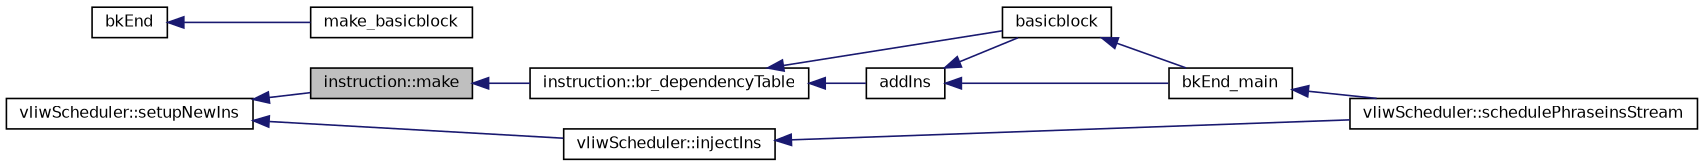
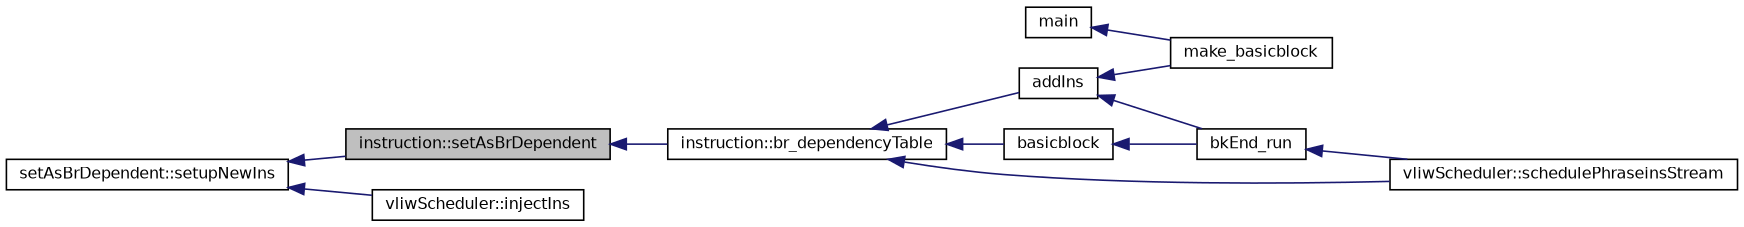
(130, 22) -> (1059, 22)
(989, 50) -> (1142, 70)
(392, 83) -> (478, 144)
(1231, 83) -> (1251, 144)
(130, 114) -> (147, 175)
(1071, 130) -> (1147, 182)
